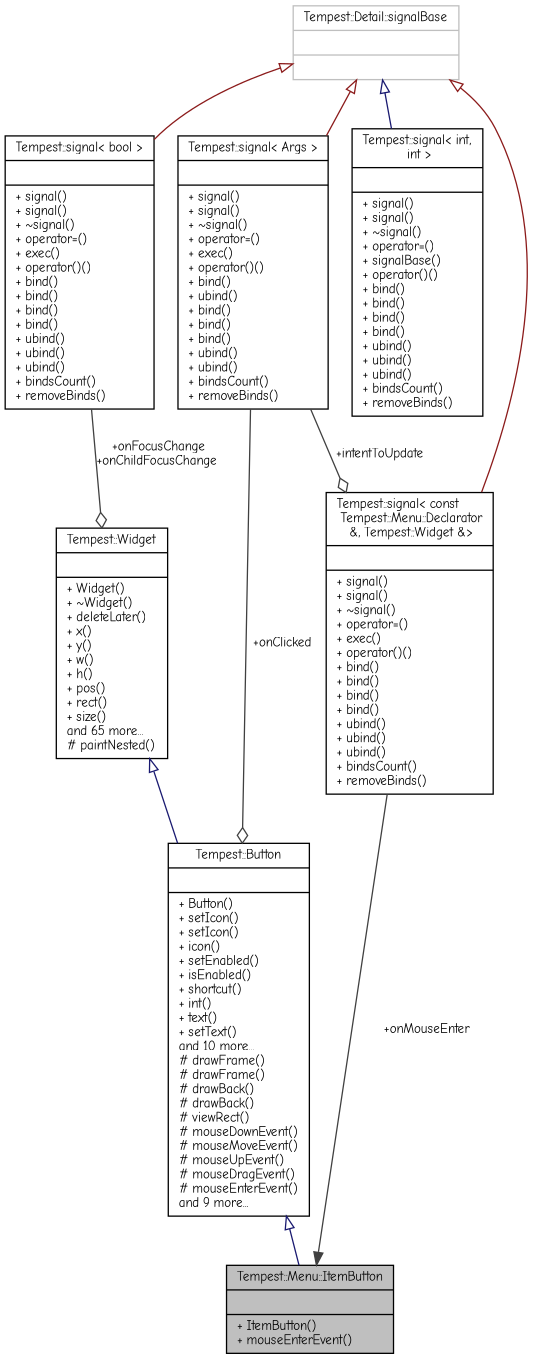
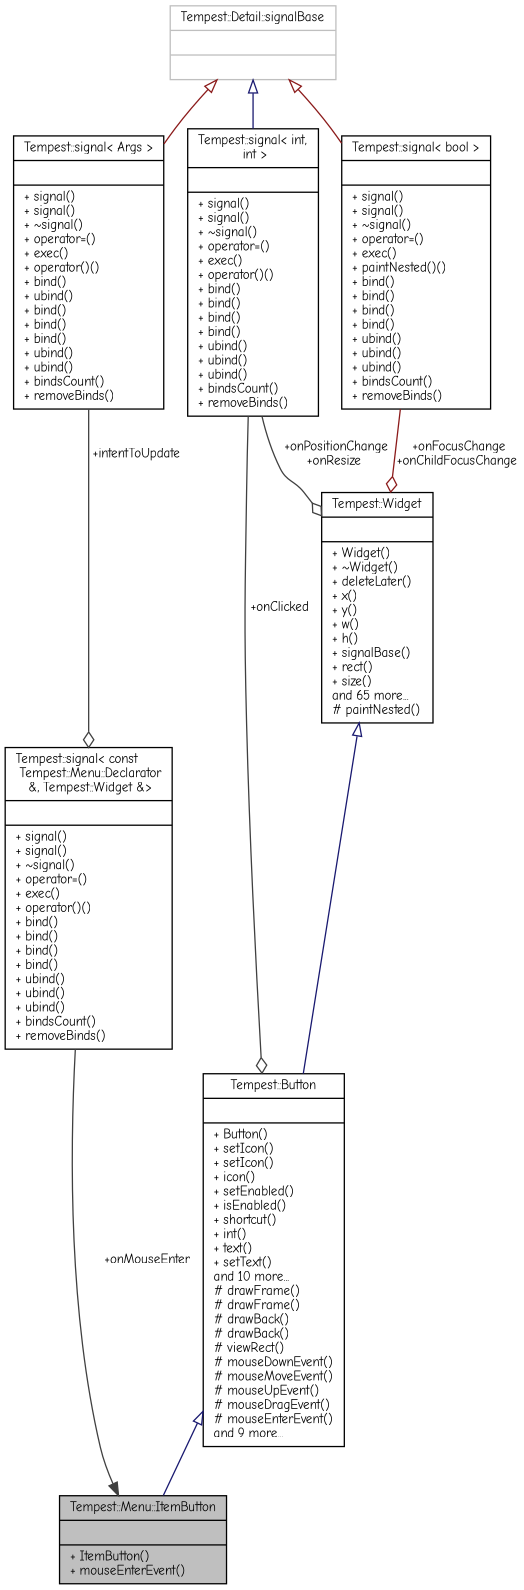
(402, 261) -> (221, 261)
(54, 268) -> (399, 268)
(527, 284) -> none
(96, 461) -> (396, 443)
none -> (279, 465)
(247, 618) -> (247, 737)
(87, 689) -> (372, 653)
